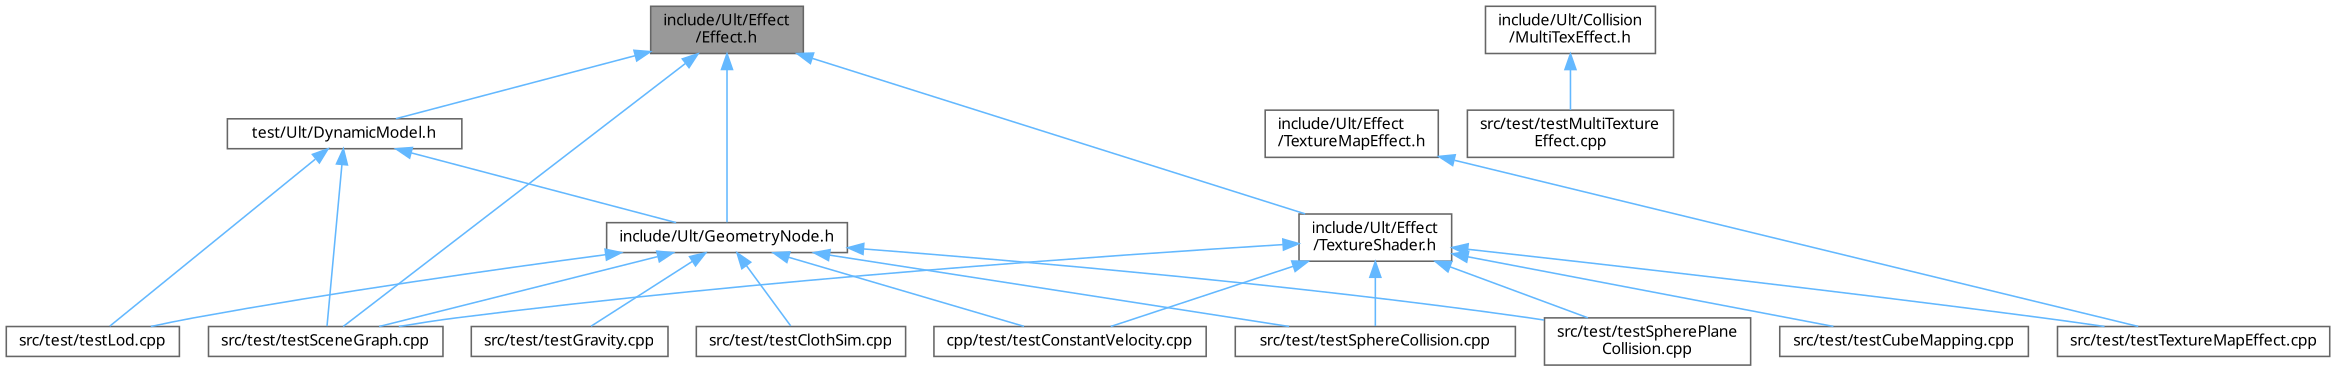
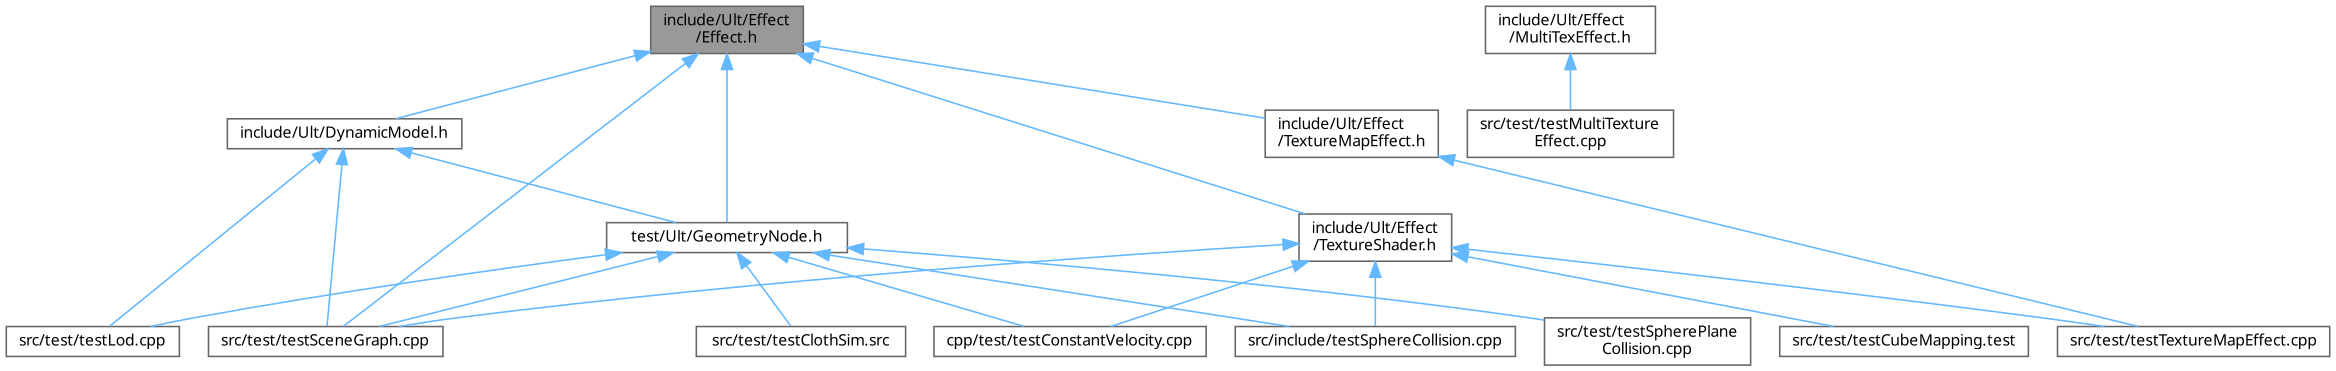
(1570, 30) -> (1570, 30)
none -> (1042, 82)
(345, 134) -> (345, 134)
(727, 238) -> (727, 238)
(1519, 292) -> none
(570, 341) -> none
(801, 341) -> (801, 341)
(1375, 341) -> (1375, 341)
(1904, 341) -> (1904, 341)
